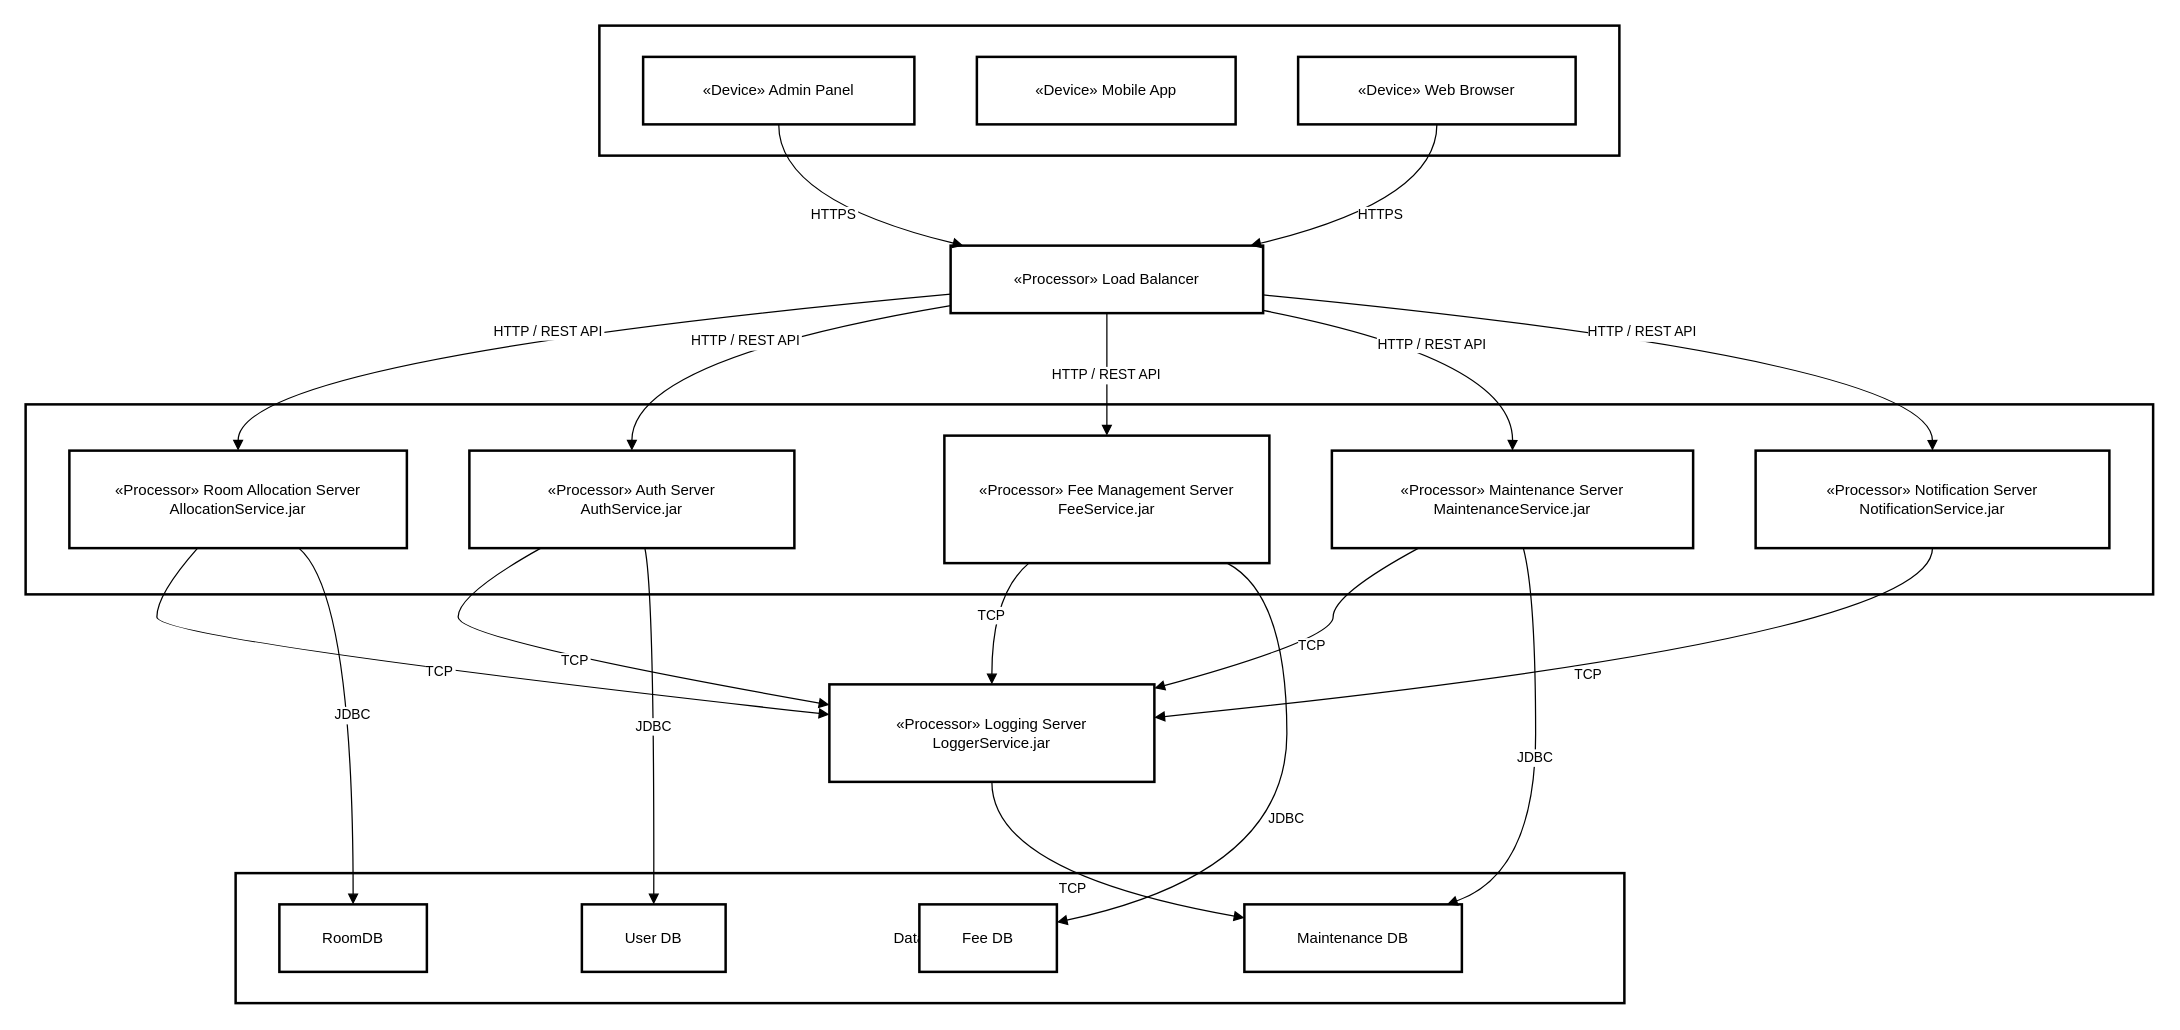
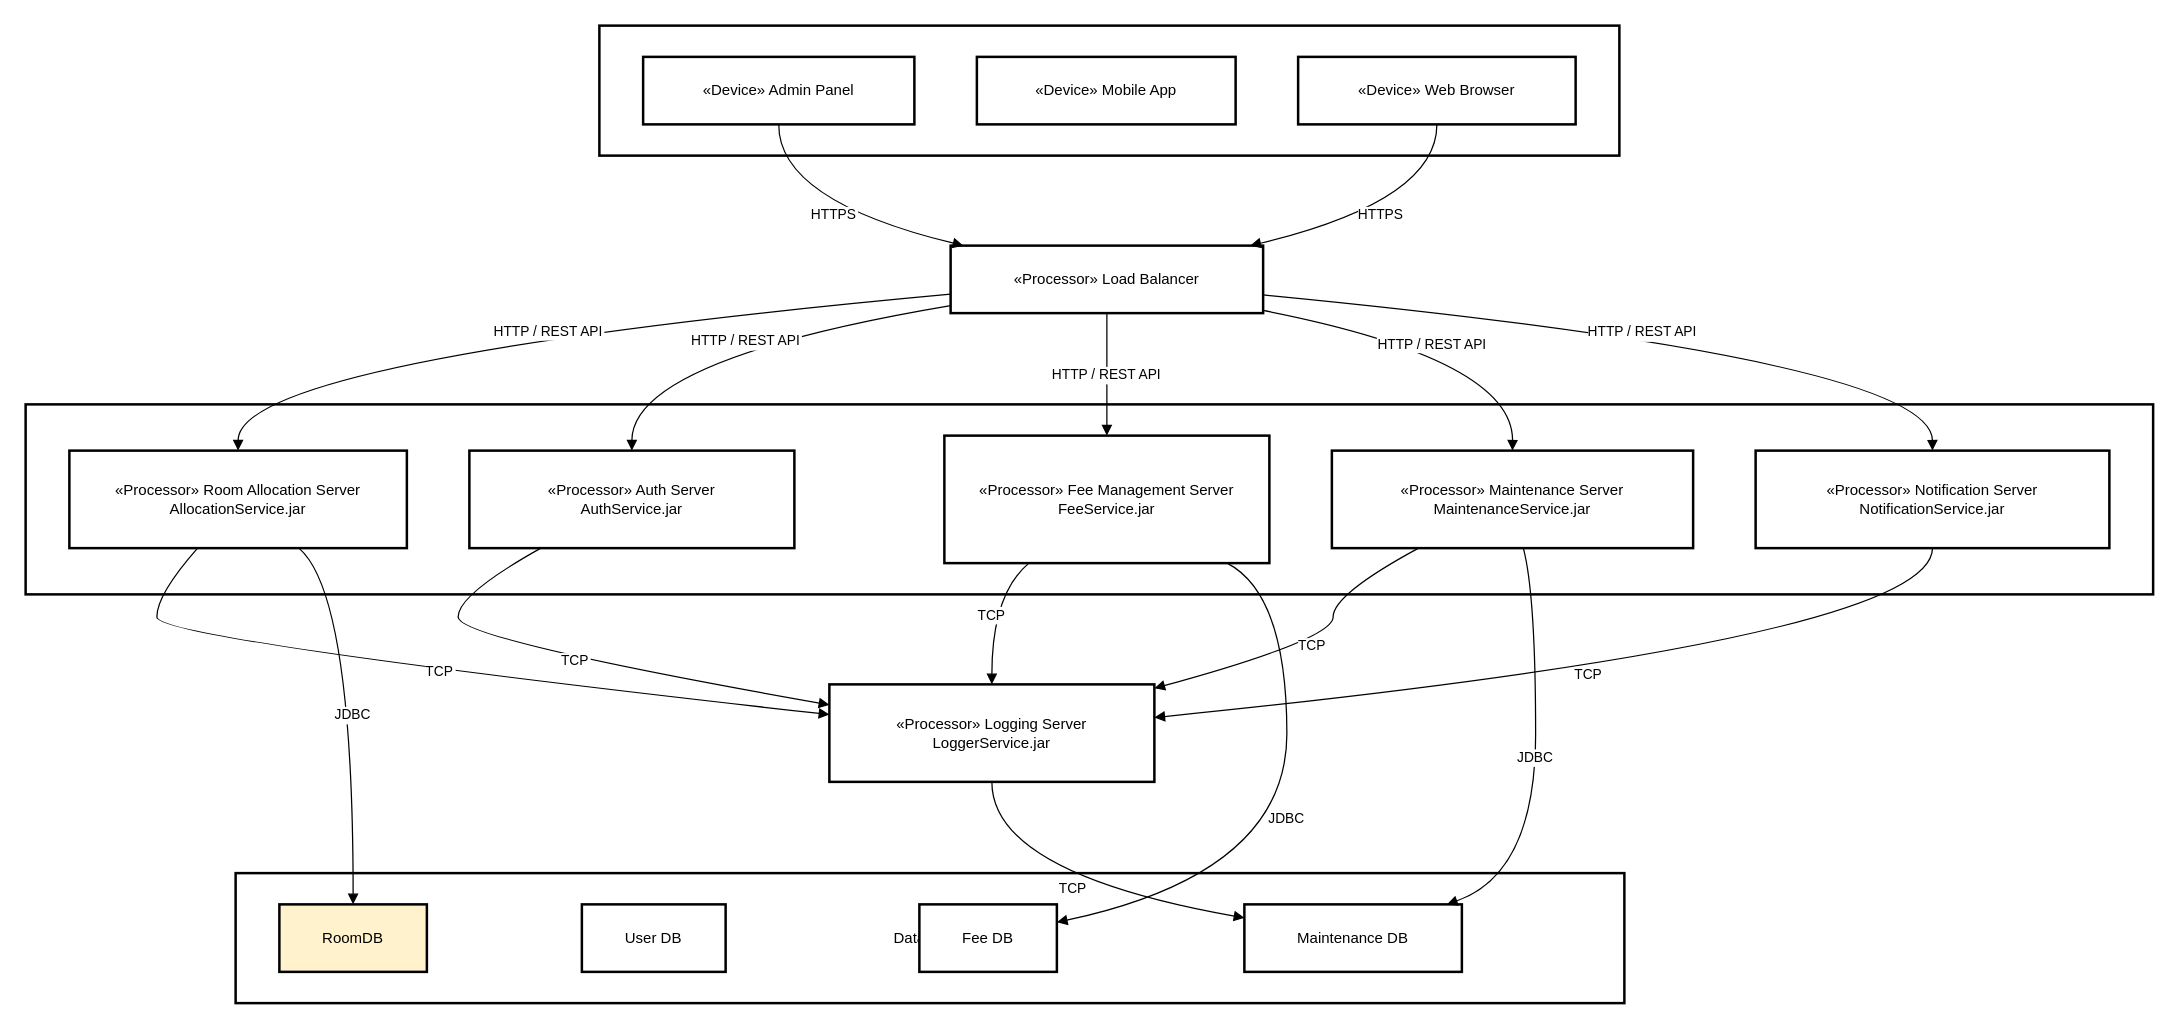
(653, 722) -> none
(353, 938) -> (353, 938)
